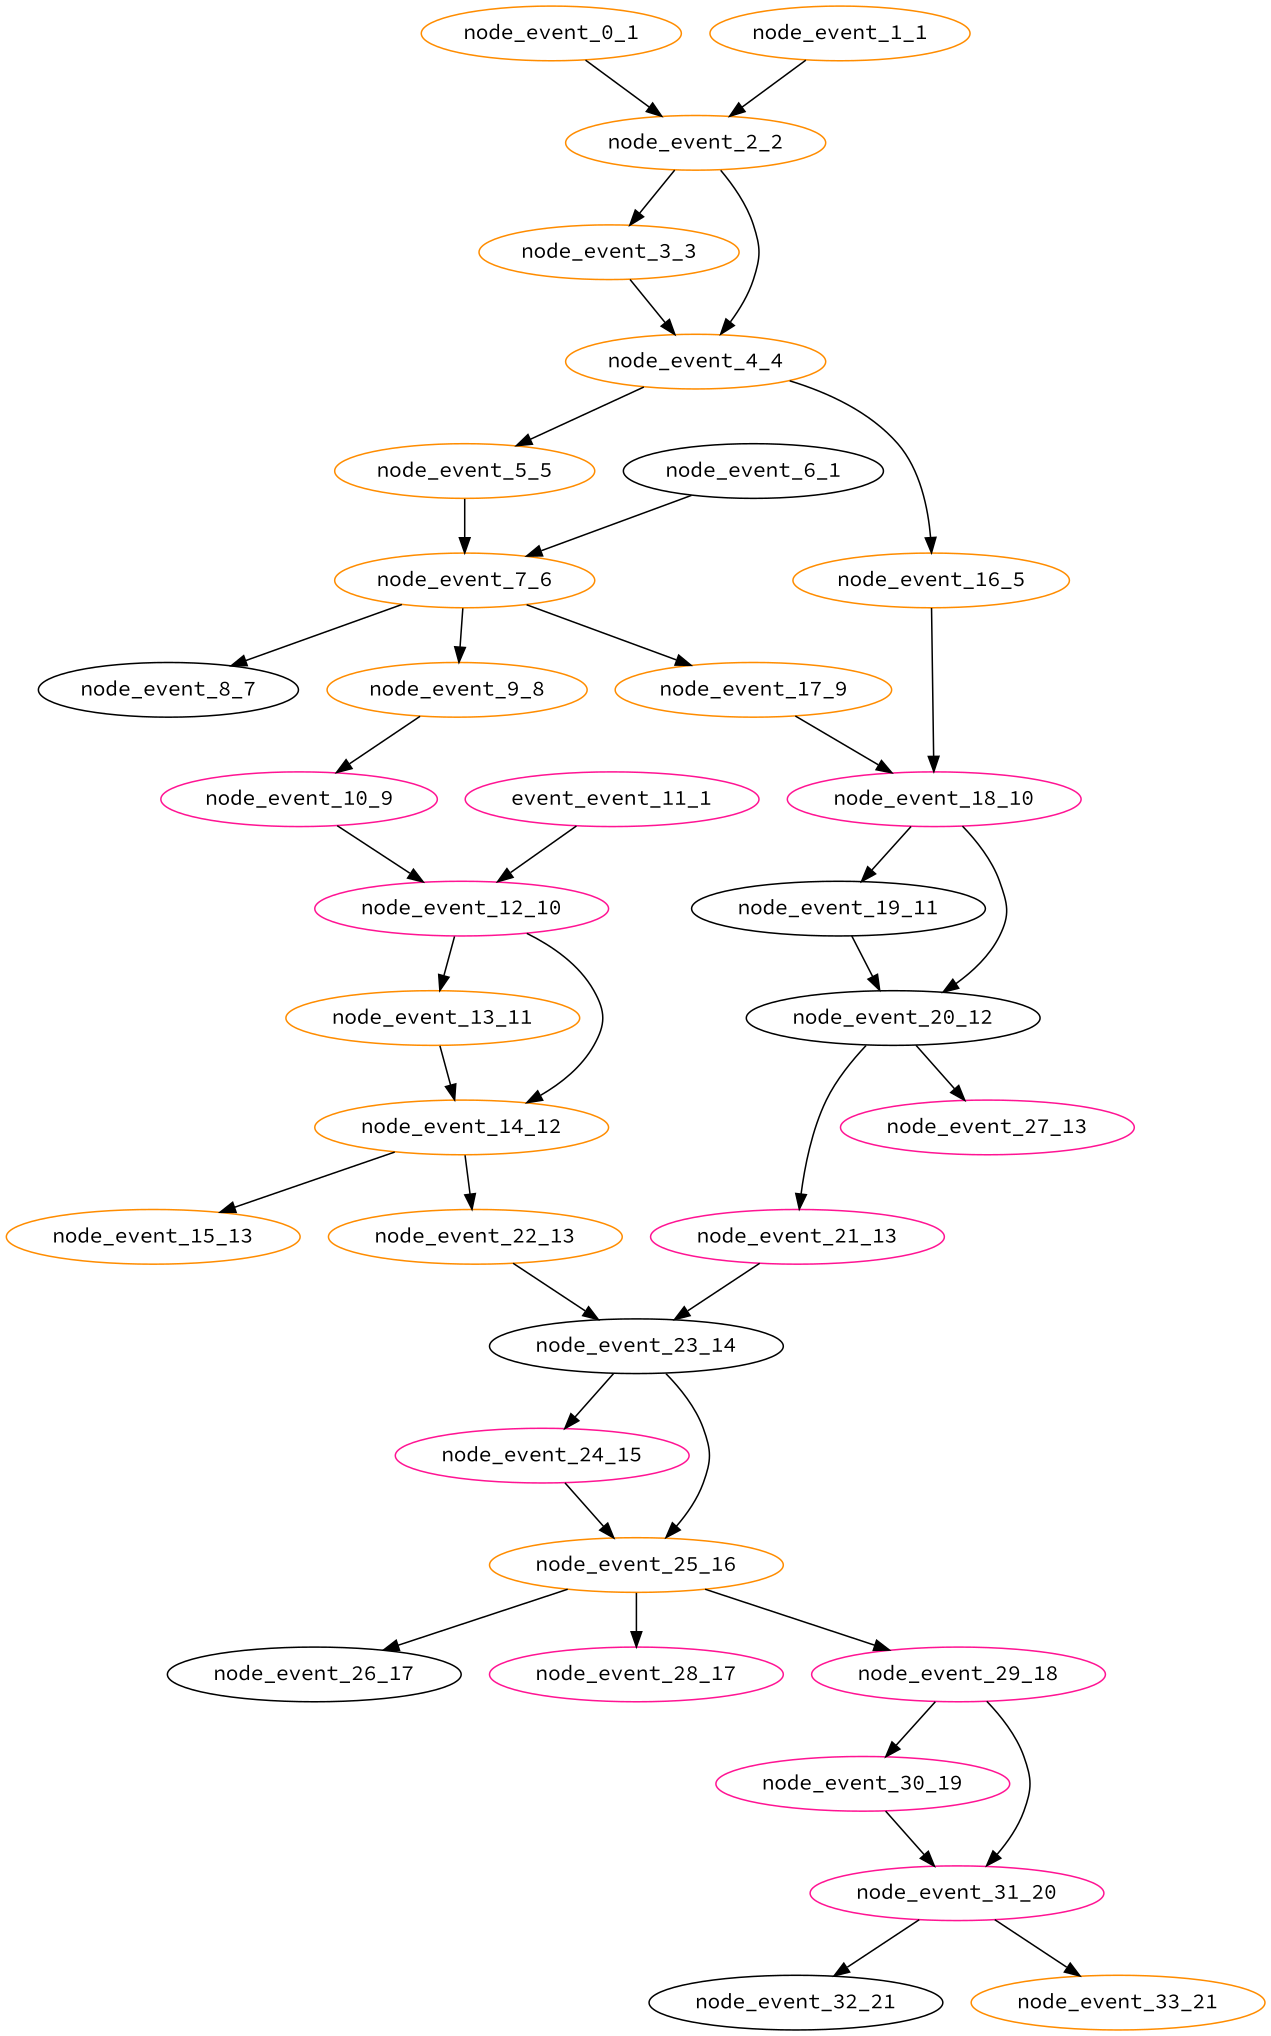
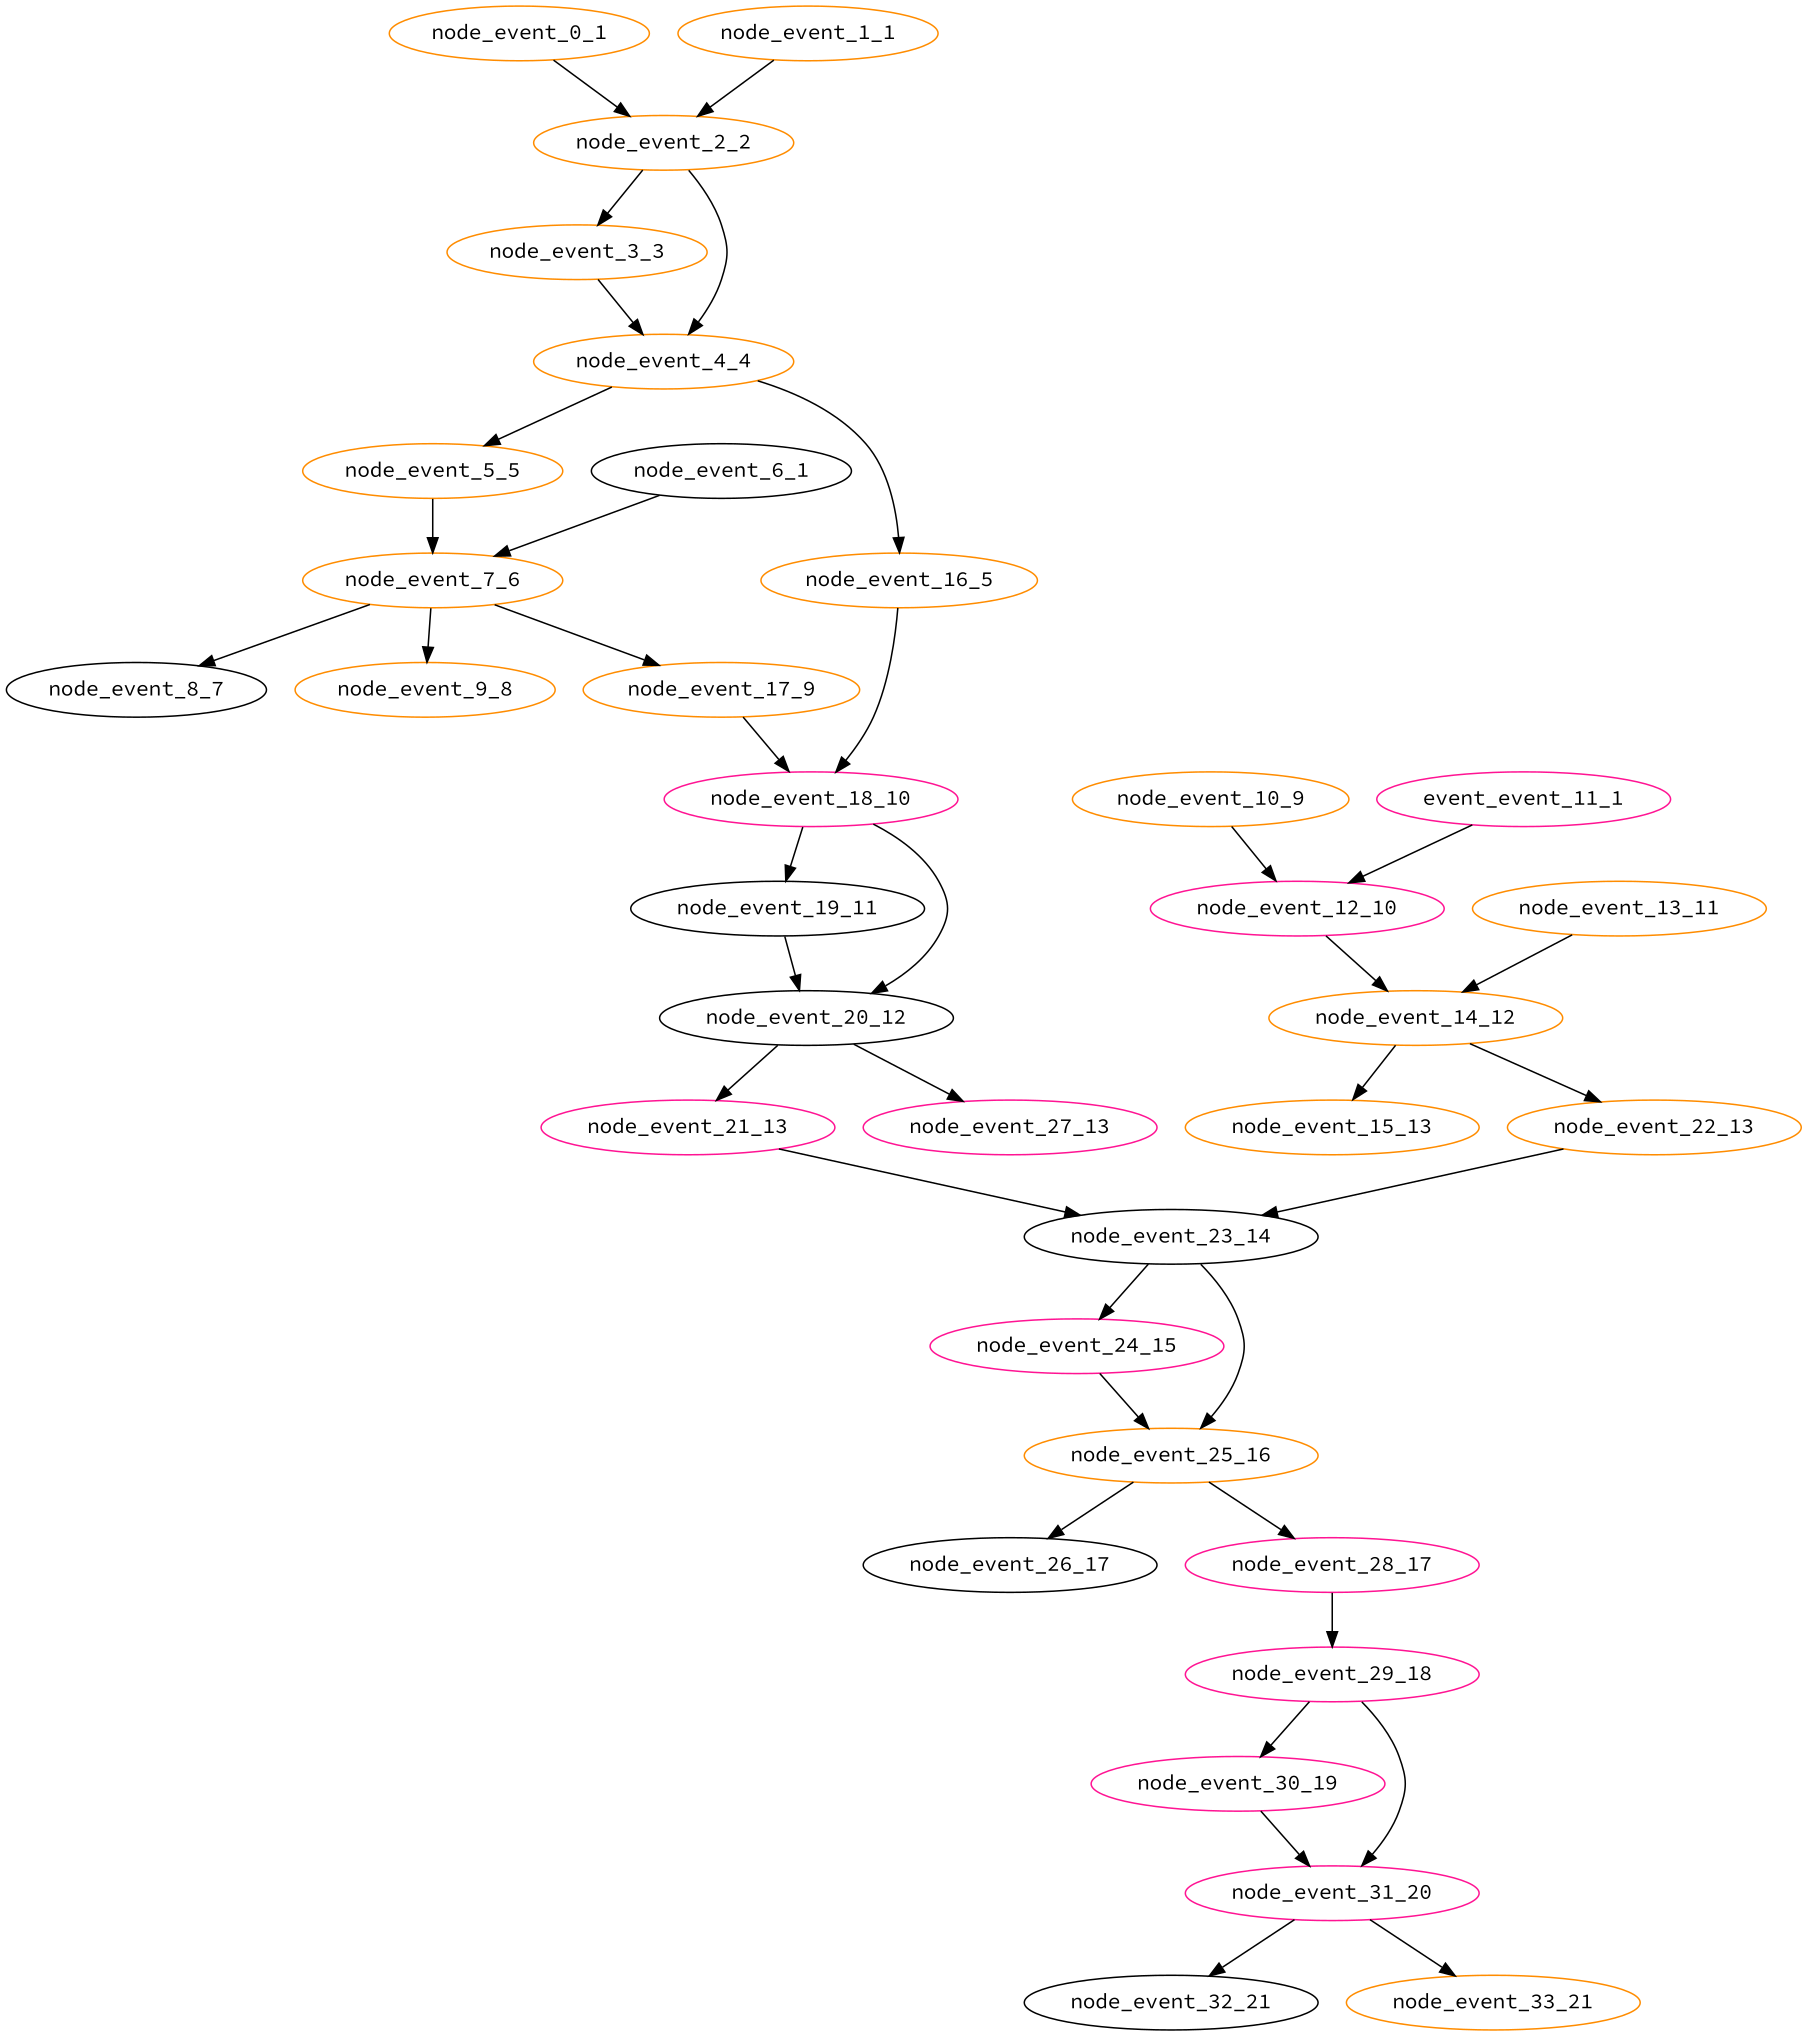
(385, 740) -> none
(299, 799) -> (1211, 799)
(449, 956) -> none
(790, 1617) -> (1332, 1612)
